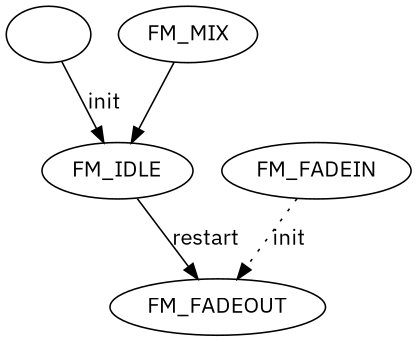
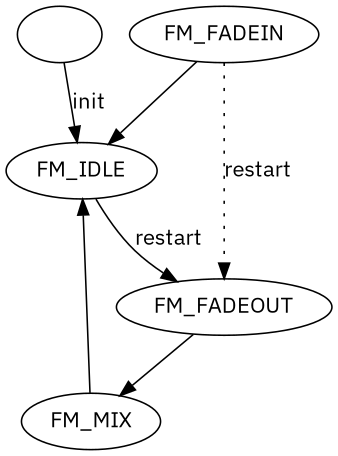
none -> (159, 97)
(290, 239) -> (258, 171)
none -> (163, 360)
